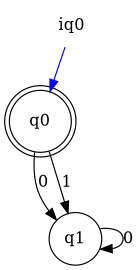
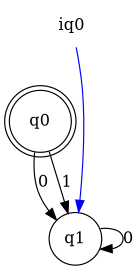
(59, 64) -> (84, 123)
